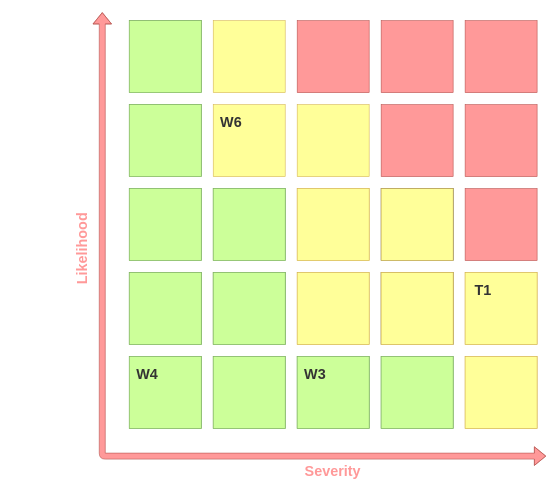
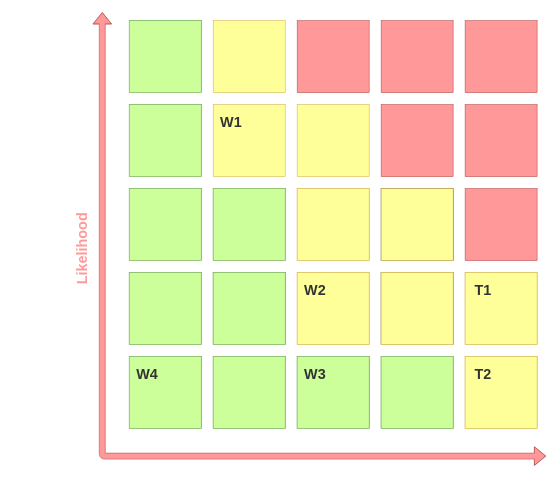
(231, 123) -> (231, 123)
none -> (315, 291)
none -> (483, 375)
(333, 471) -> none
